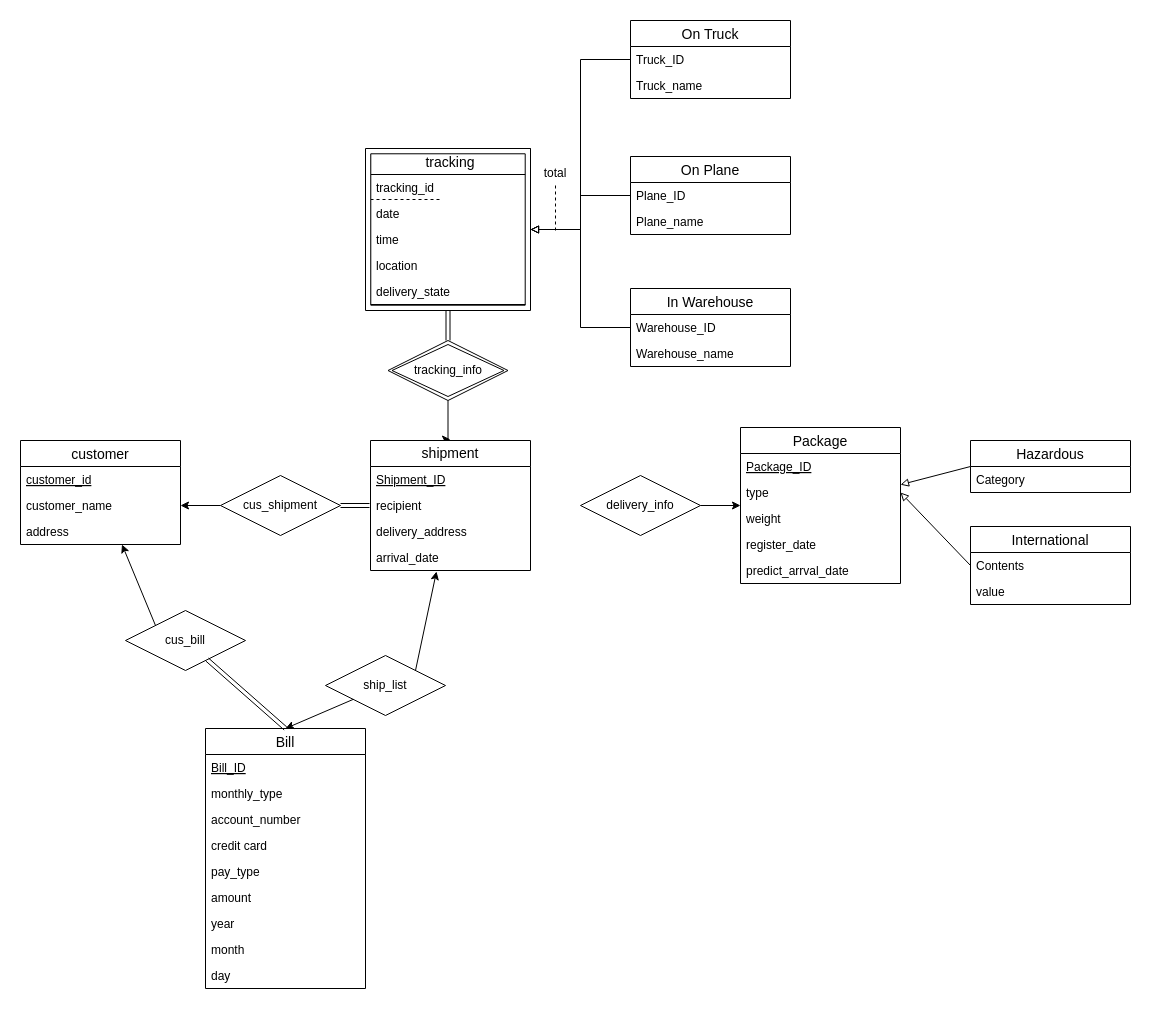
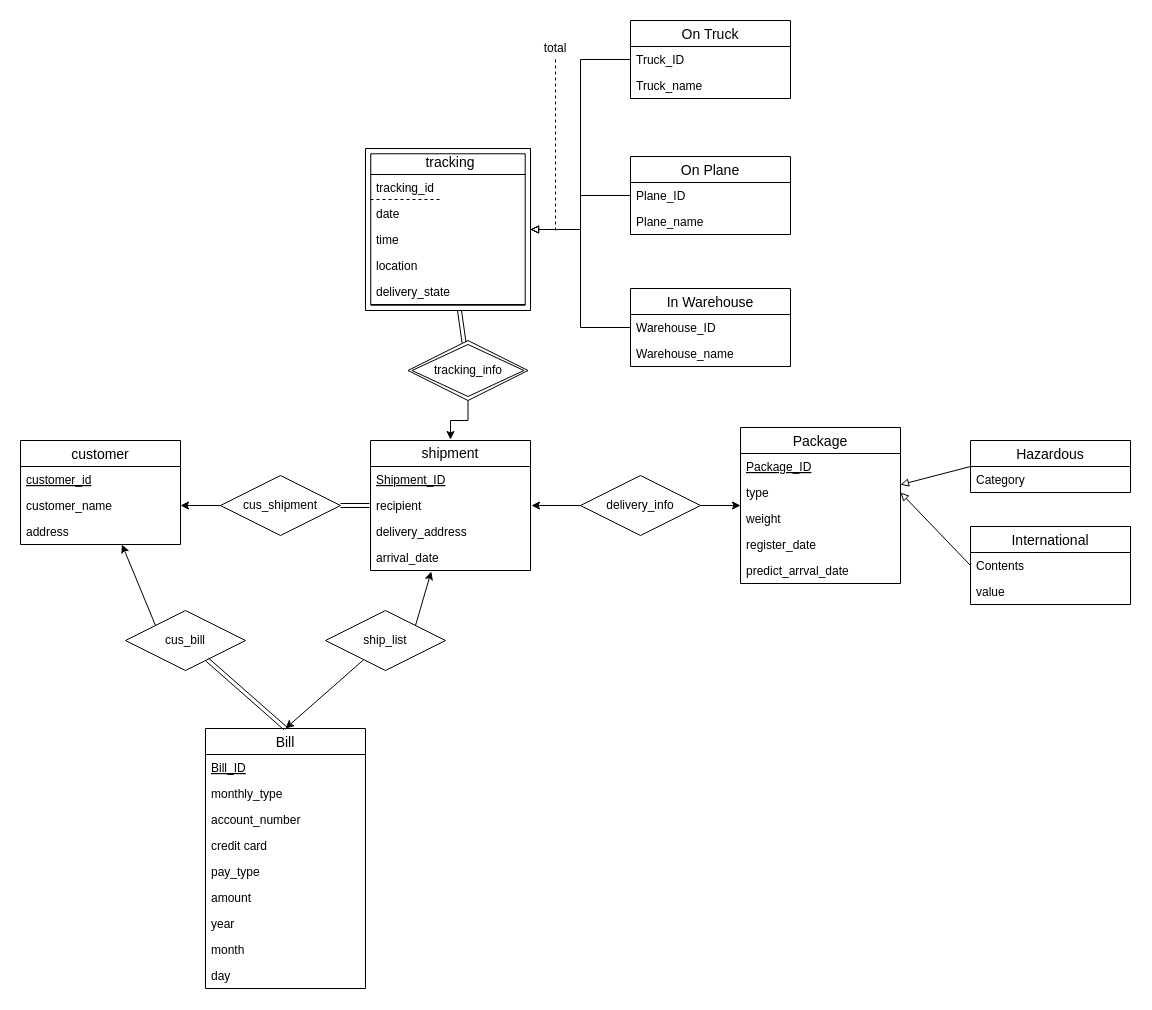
(556, 174) -> (556, 49)
(448, 371) -> (468, 371)
none -> (559, 506)
(386, 686) -> (386, 641)
